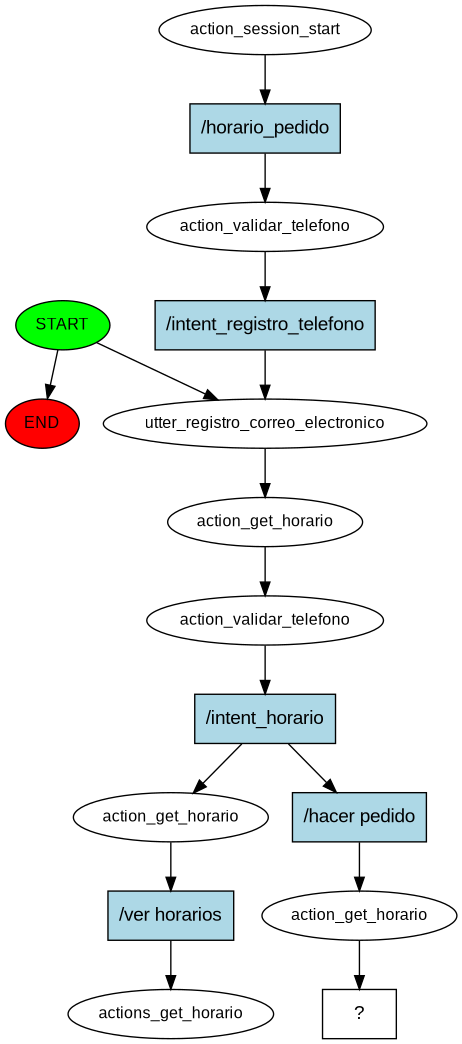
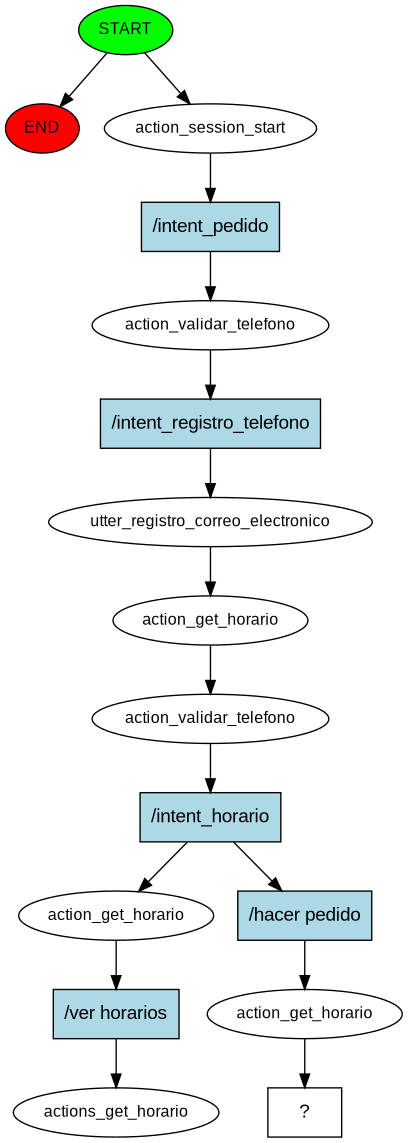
(265, 128) -> (210, 227)
(151, 368) -> (163, 73)
